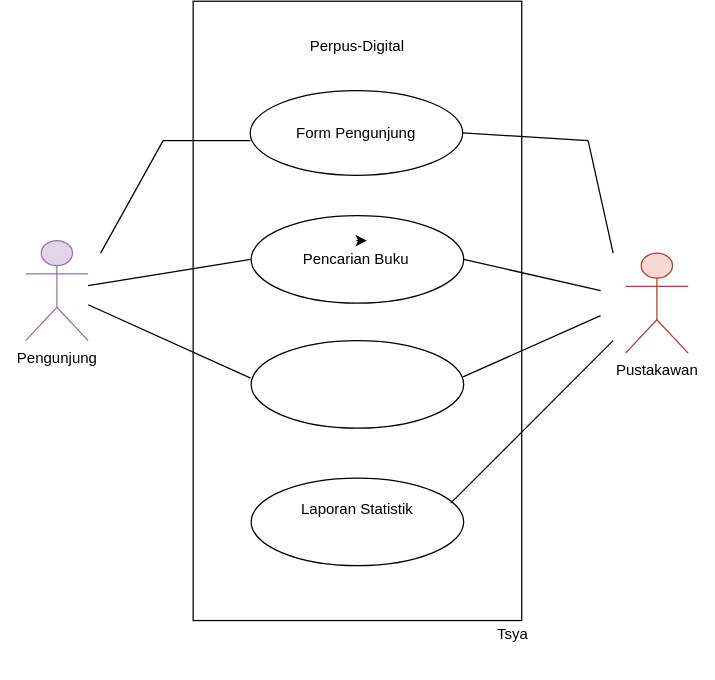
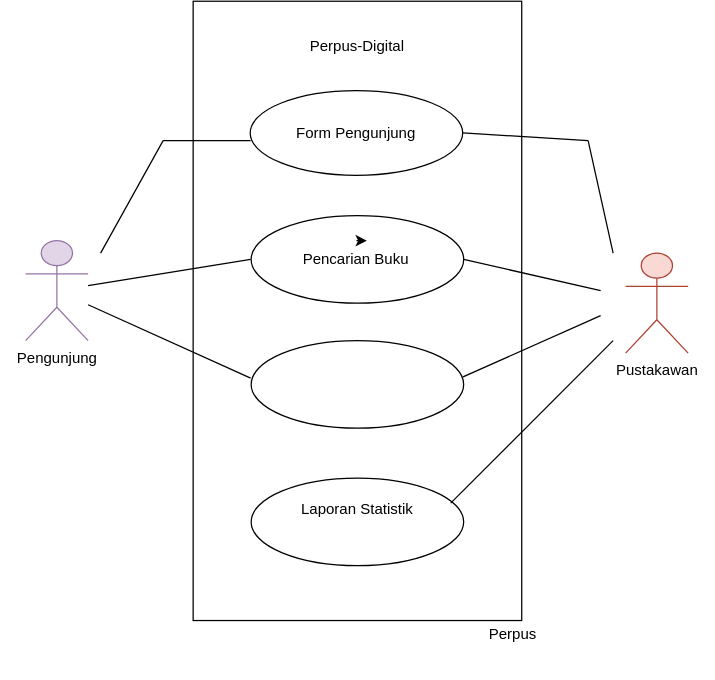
(513, 634) -> (513, 634)
